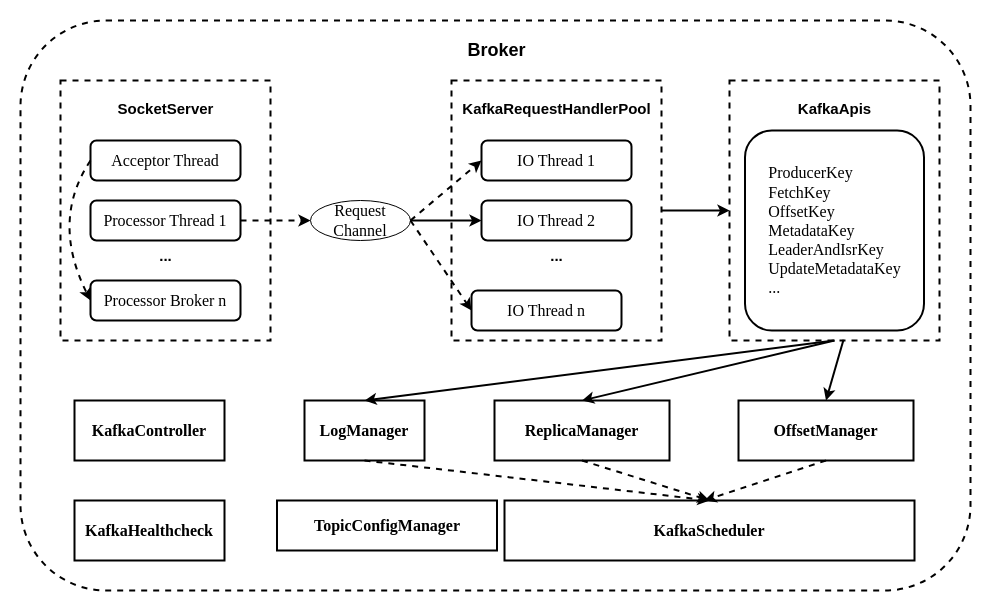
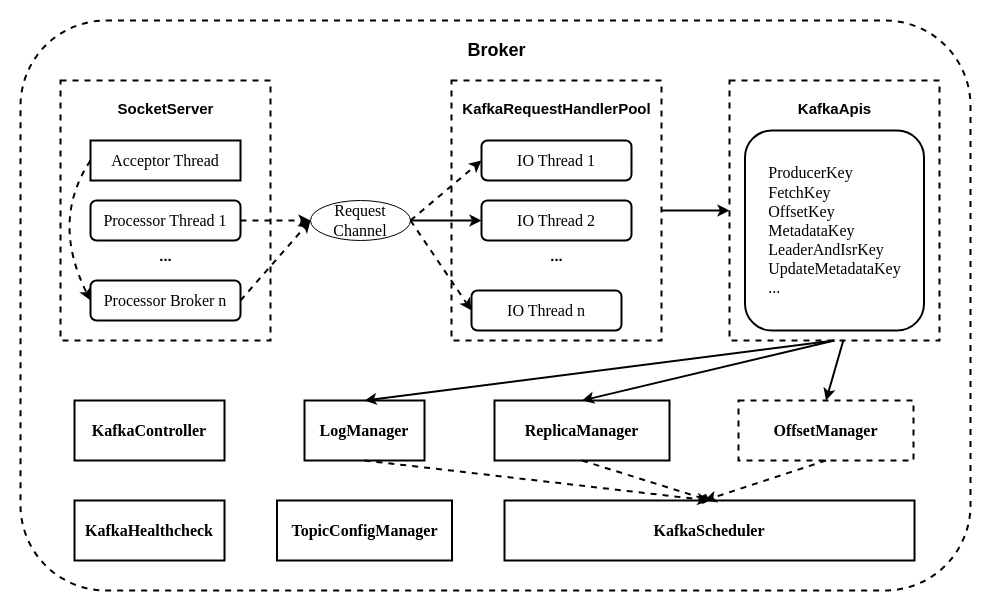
(166, 161) -> (166, 161)
none -> (273, 264)
(826, 431) -> (826, 431)
(700, 497) -> (700, 497)
(387, 526) -> (365, 531)
